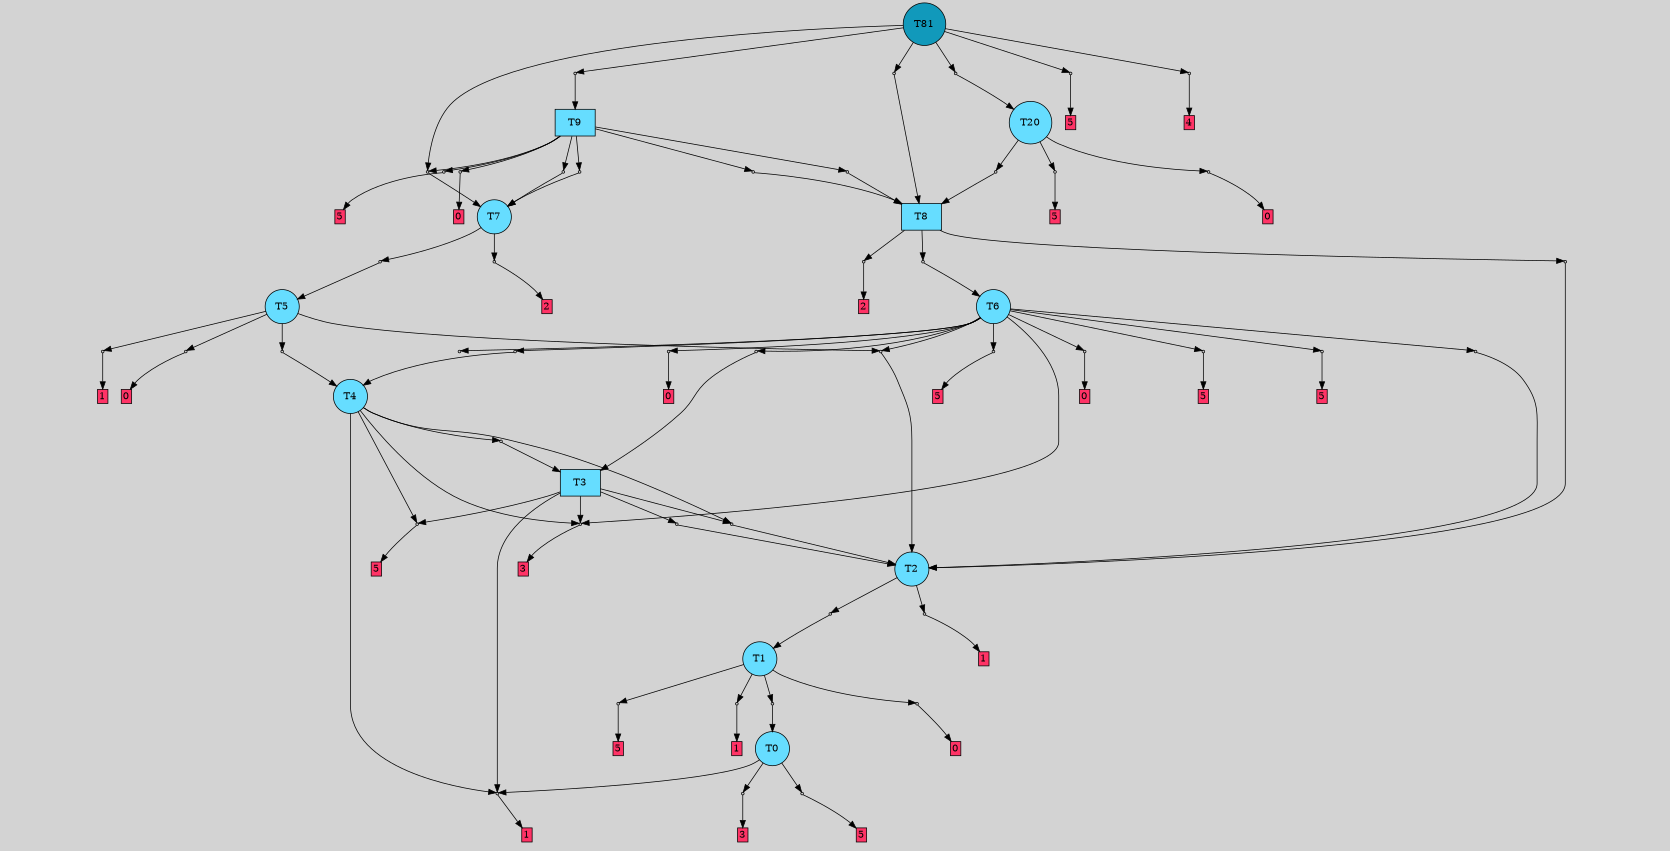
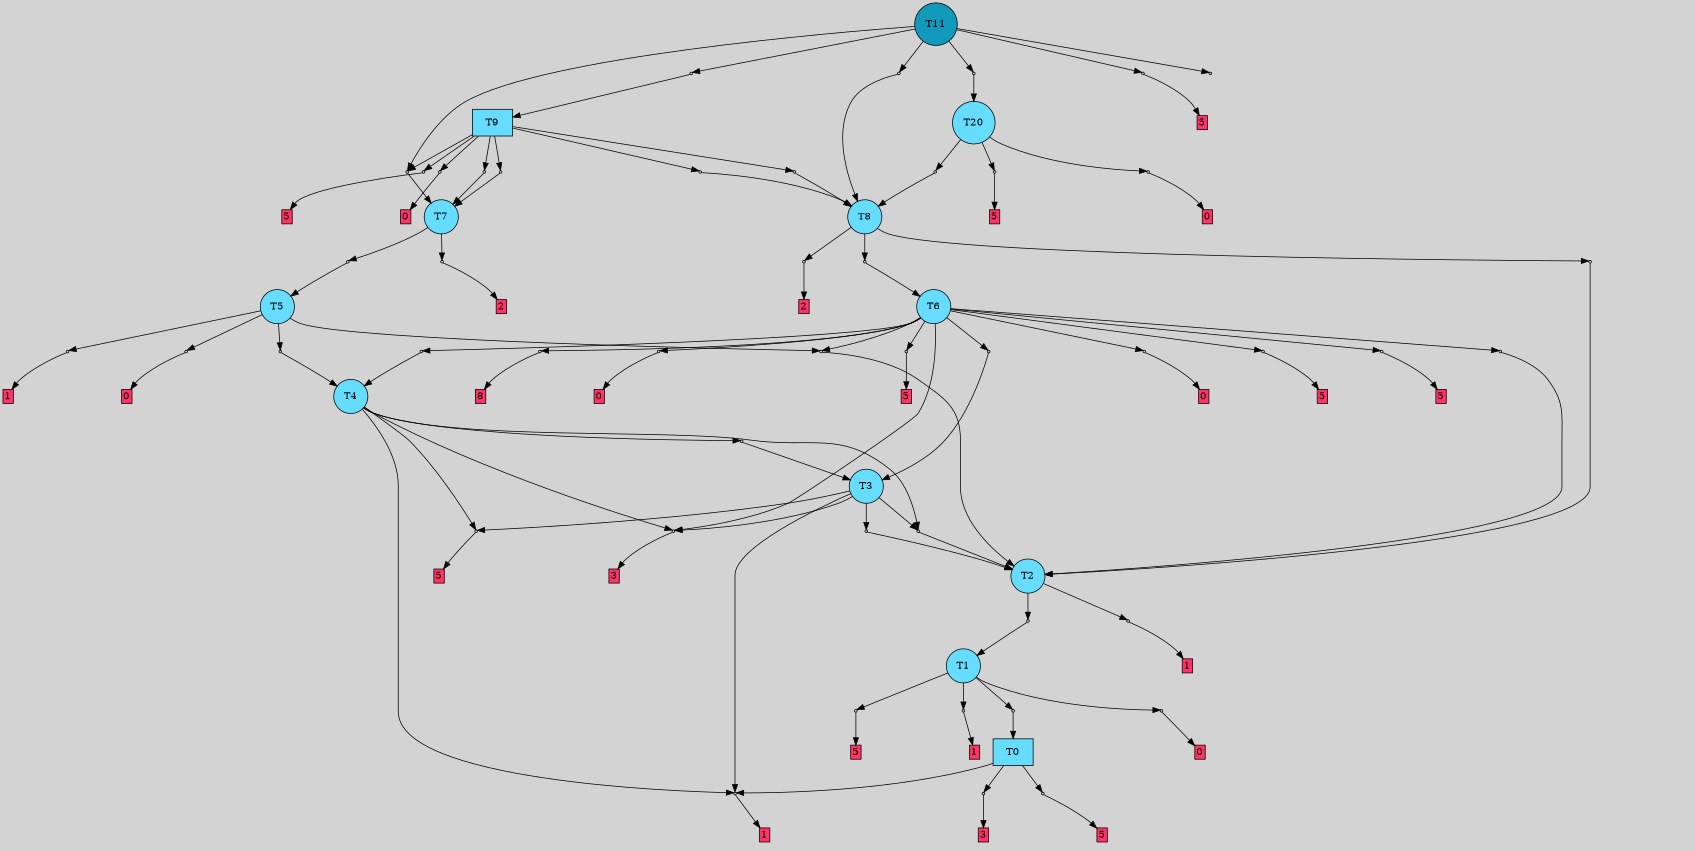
(924, 24) -> (936, 24)
(1189, 123) -> none
(922, 217) -> (865, 217)
none -> (481, 396)
(580, 483) -> (866, 486)
(772, 749) -> (1013, 752)
